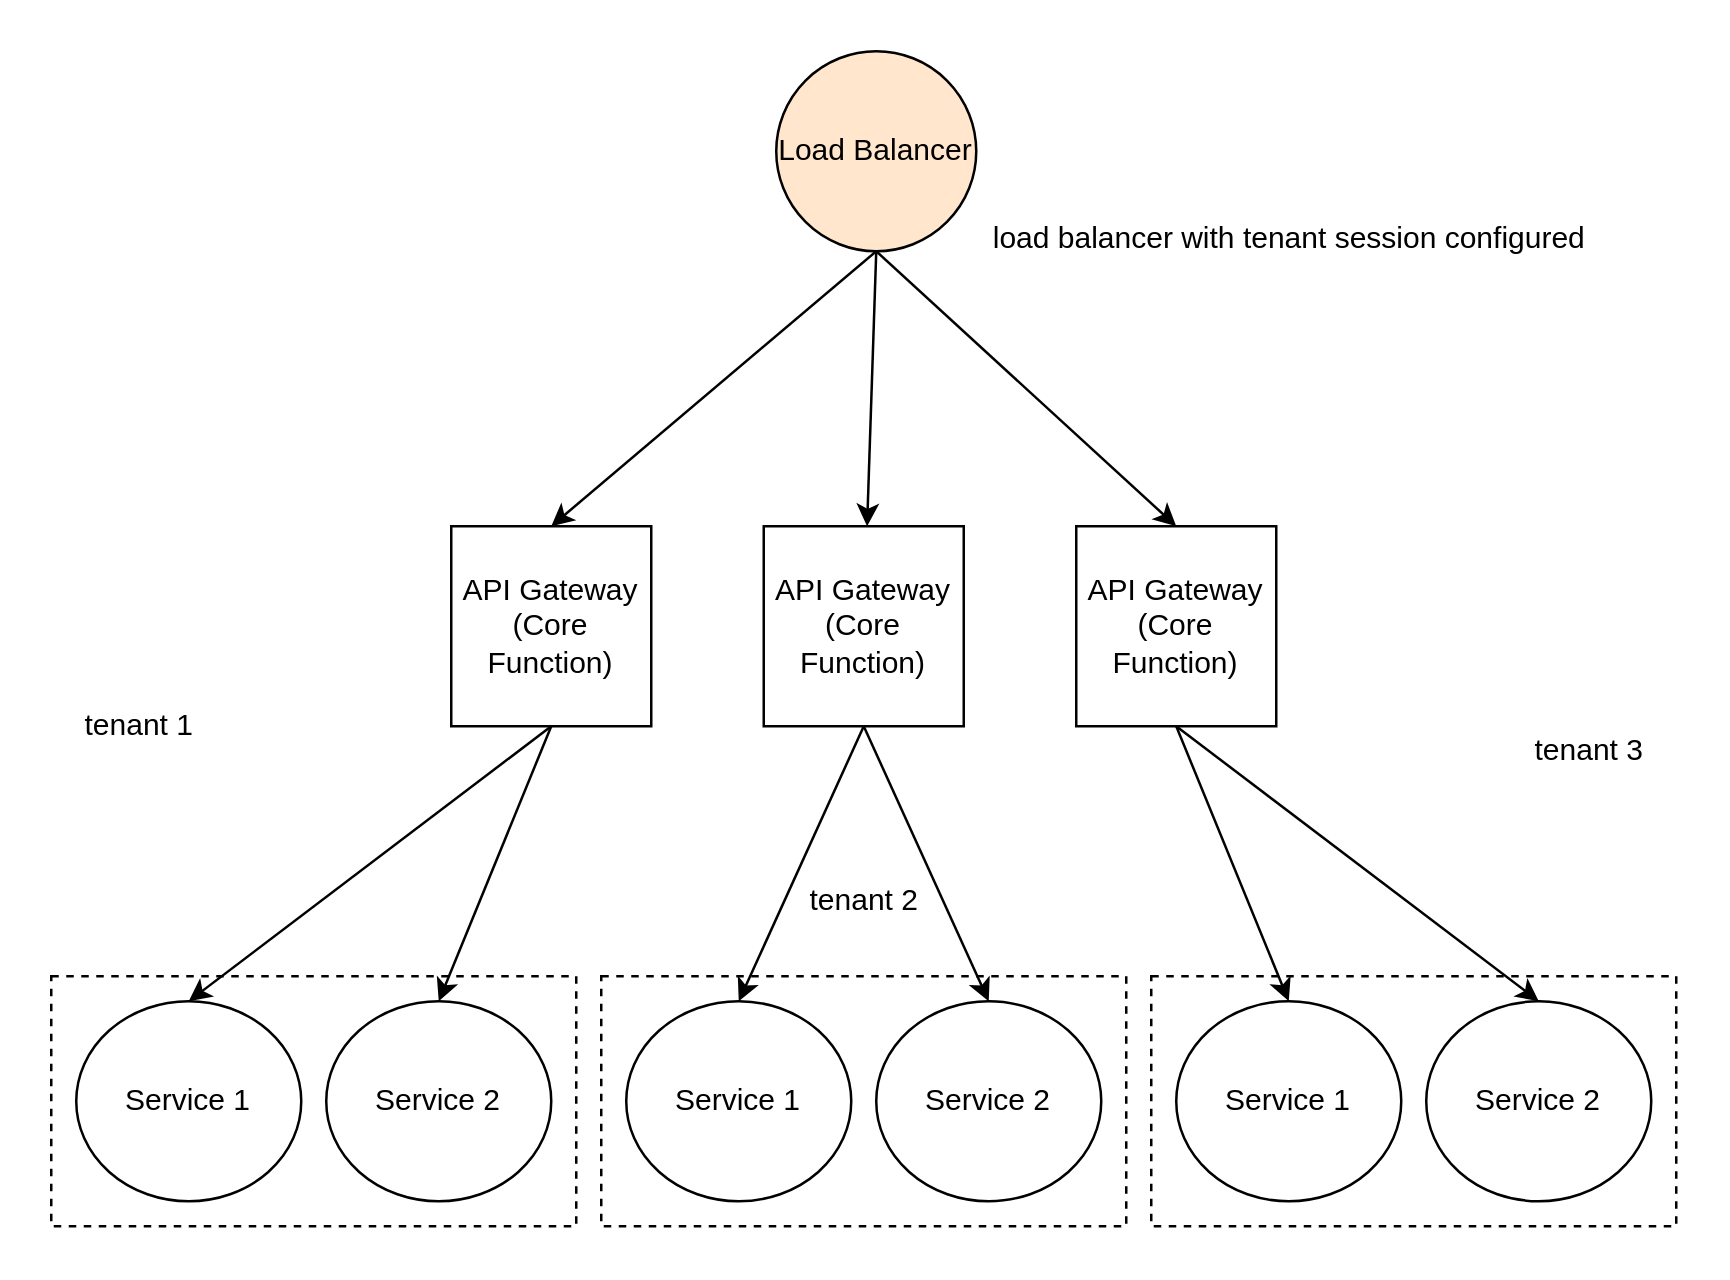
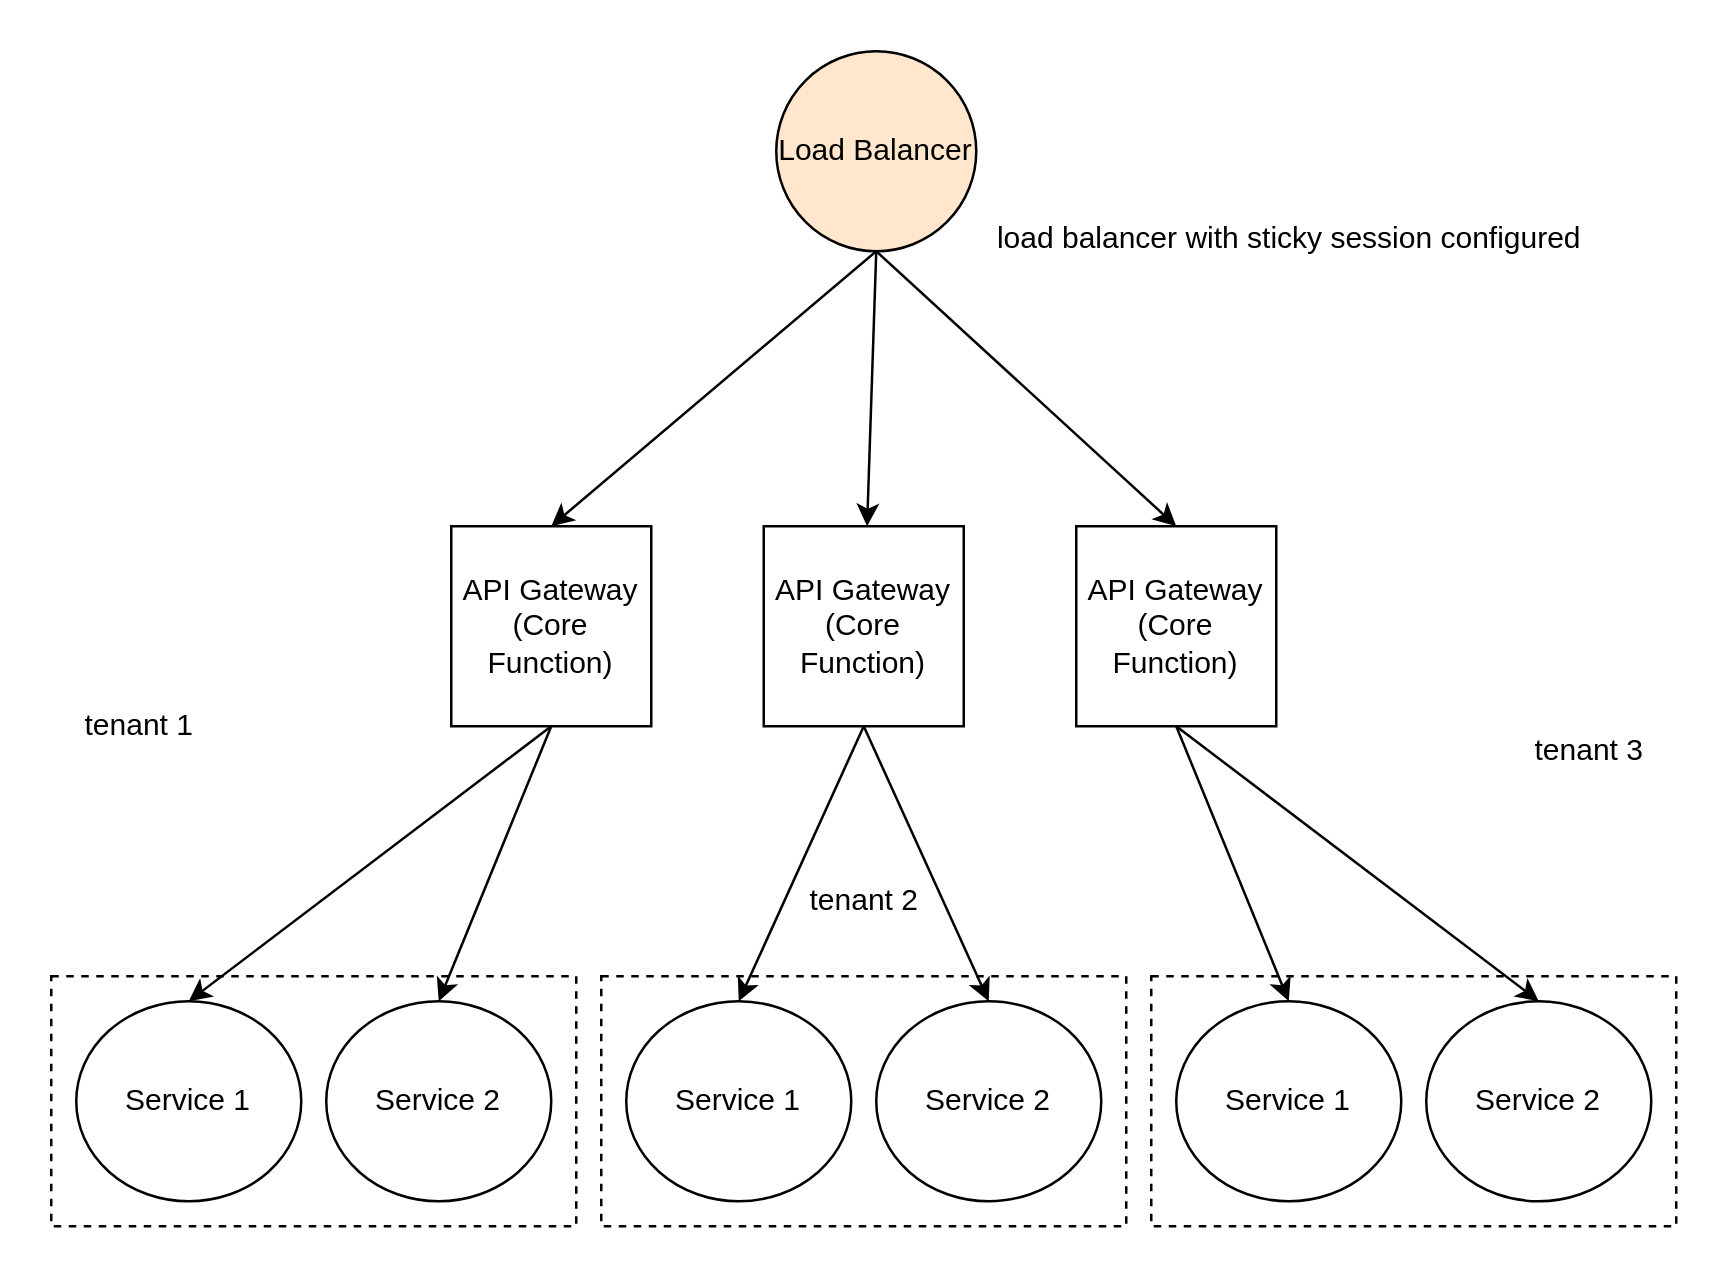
(1290, 239) -> (1290, 239)
